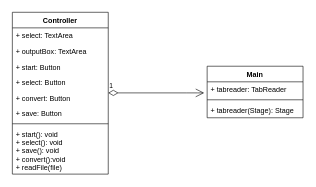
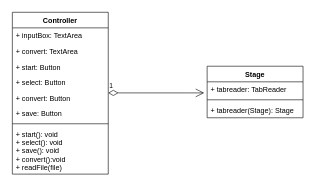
(48, 36) -> (52, 36)
(55, 52) -> (51, 52)
(255, 74) -> (255, 74)
